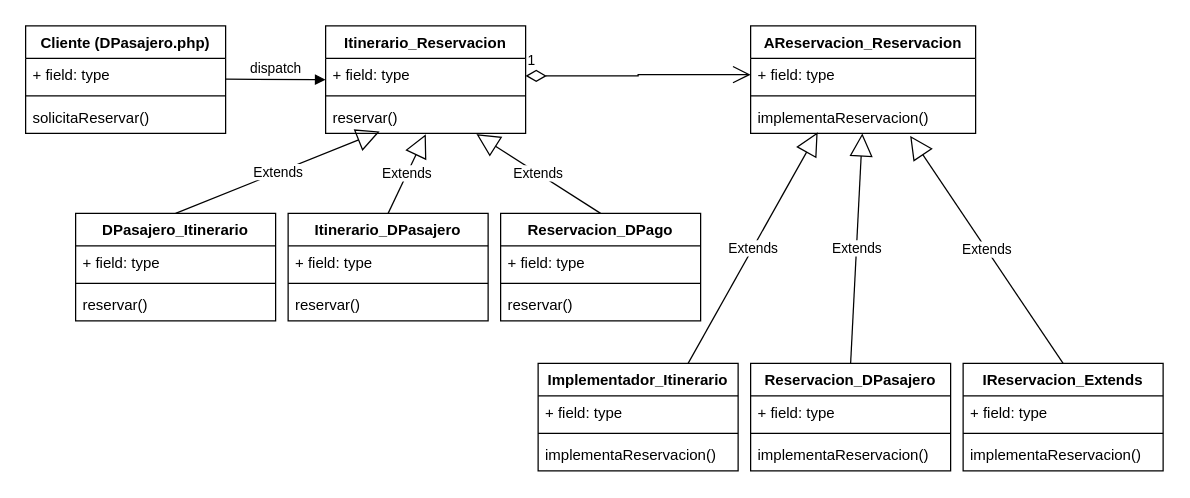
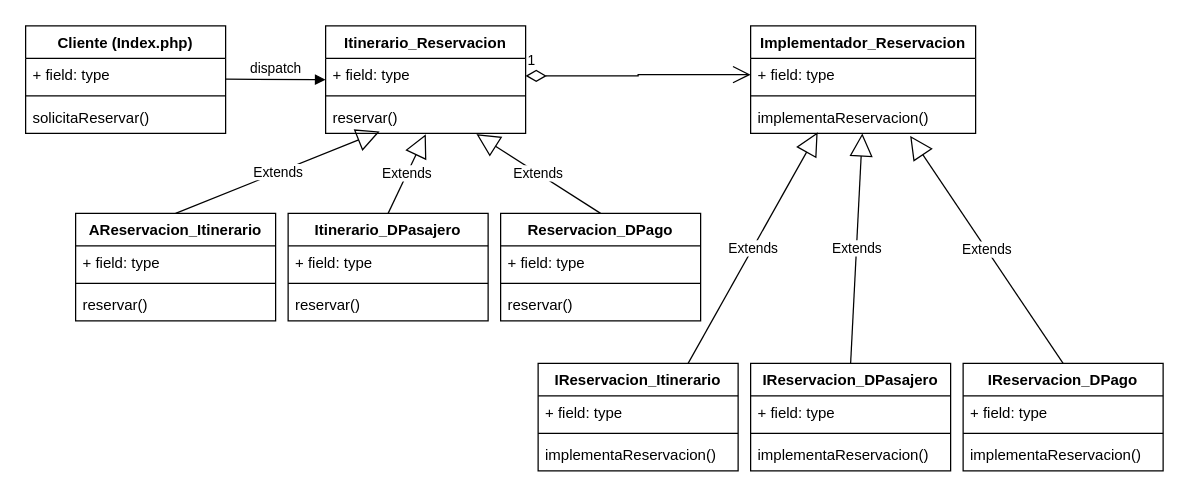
(126, 43) -> (126, 43)
(863, 43) -> (863, 43)
(176, 231) -> (176, 231)
(638, 381) -> (638, 381)
(851, 381) -> (851, 381)
(1063, 381) -> (1063, 381)
